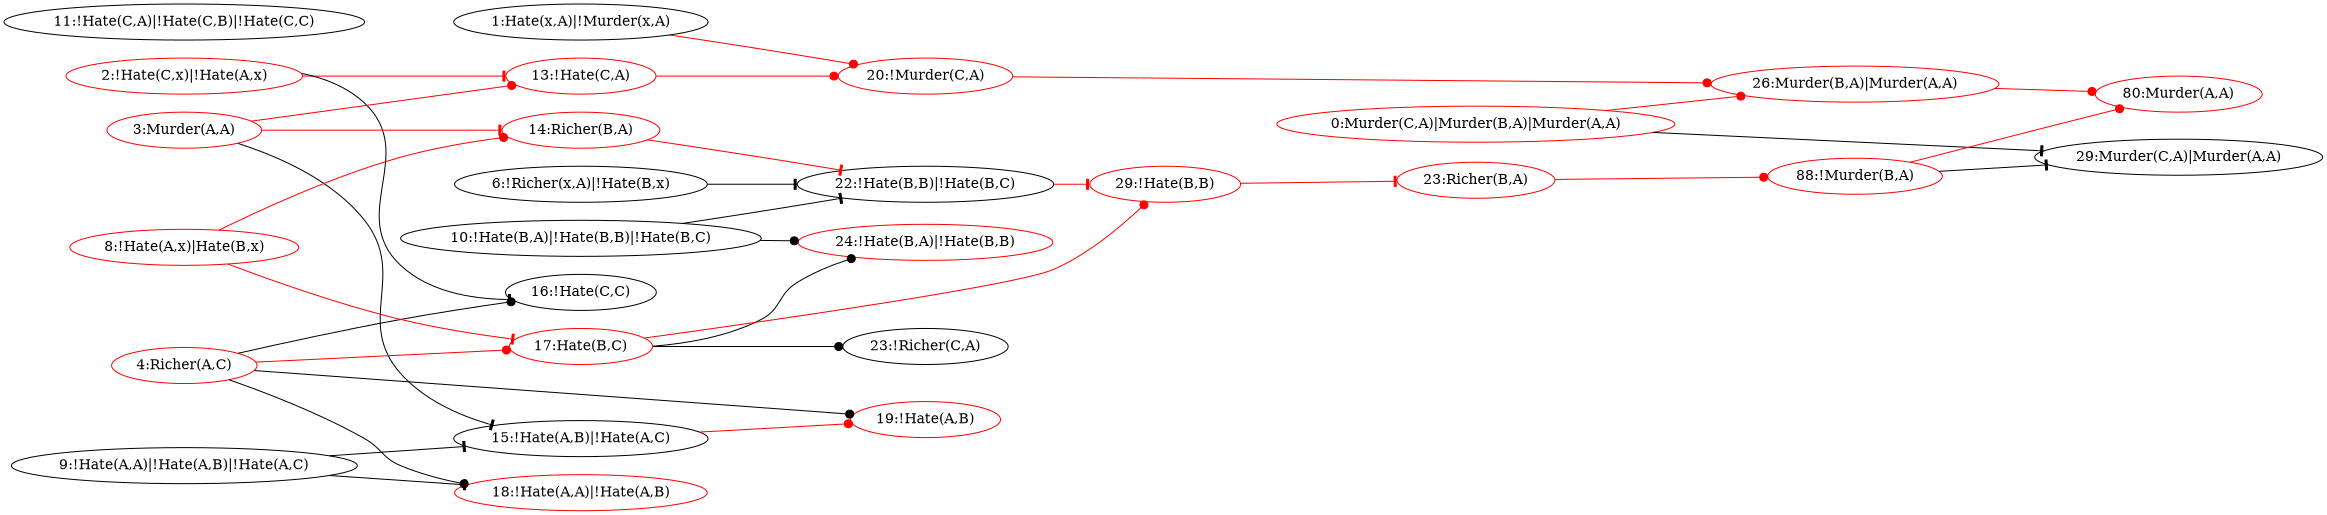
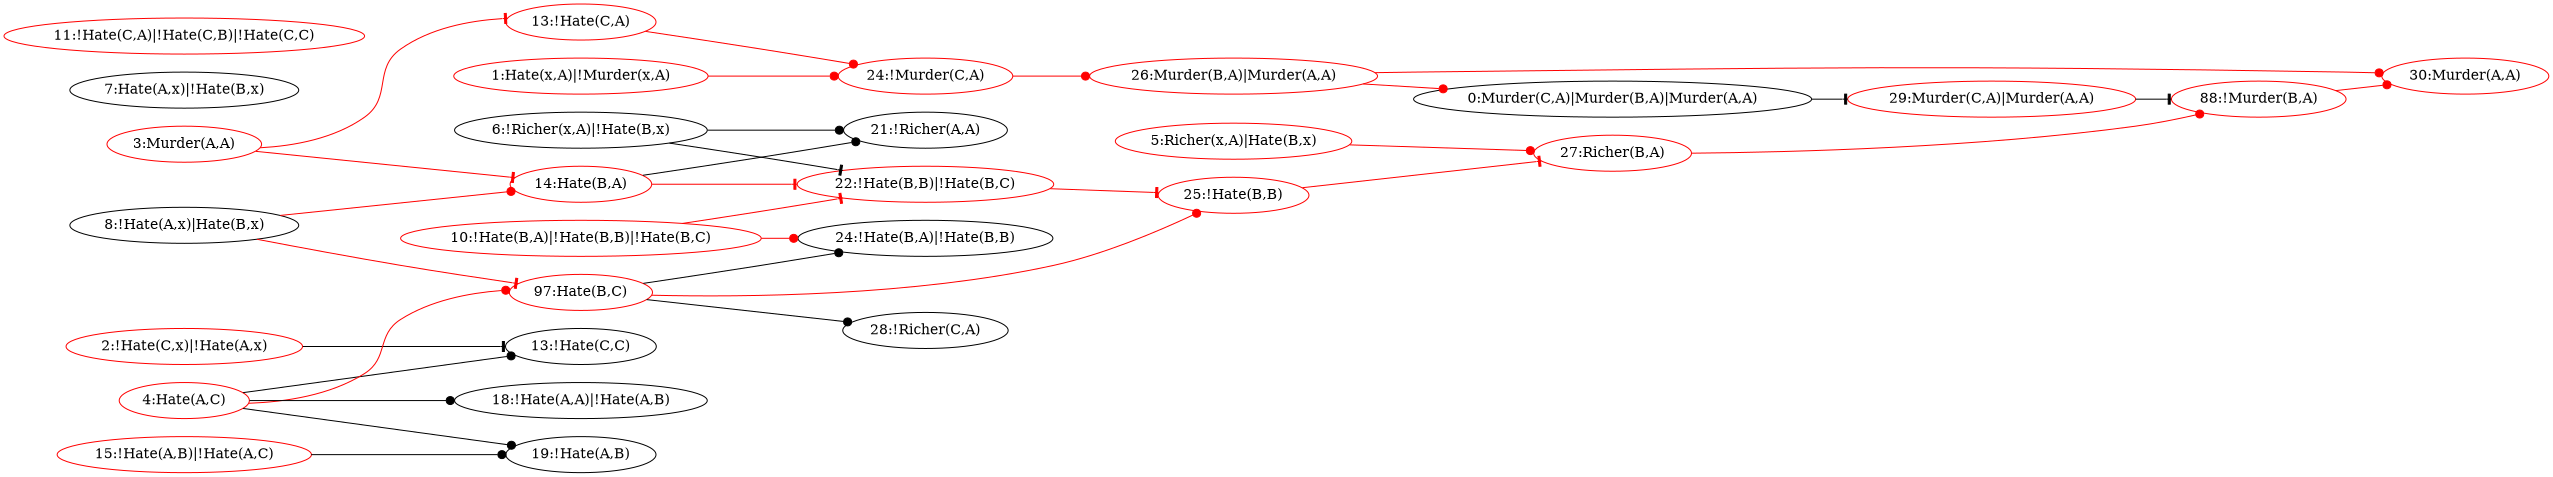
(184, 22) -> (184, 36)
(581, 22) -> (581, 76)
(402, 76) -> none
(925, 76) -> (925, 76)
none -> (184, 90)
(2179, 94) -> (2465, 76)
(379, 104) -> (382, 84)
(1671, 104) -> (1401, 86)
(1476, 124) -> (1613, 99)
(581, 130) -> (581, 184)
none -> (925, 130)
none -> (1234, 141)
(2179, 157) -> (1992, 99)
(1991, 168) -> (2151, 99)
(1476, 180) -> (1613, 153)
(925, 184) -> (925, 184)
(1165, 184) -> (1234, 195)
(760, 211) -> (760, 211)
(581, 238) -> (581, 238)
(775, 241) -> (775, 238)
(925, 242) -> (925, 238)
(184, 247) -> (184, 225)
(383, 274) -> none
(581, 292) -> (581, 346)
(581, 346) -> (581, 292)
(925, 346) -> (925, 330)
(184, 366) -> (184, 401)
(925, 420) -> (581, 455)
(772, 428) -> (404, 455)
(581, 439) -> (184, 455)
(184, 466) -> none
(581, 493) -> (581, 401)
